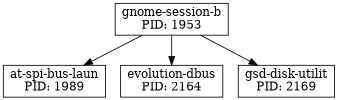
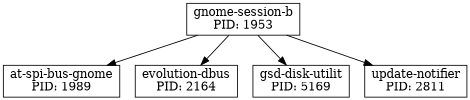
(54, 81) -> (62, 81)
(286, 81) -> (301, 81)
none -> (416, 81)
